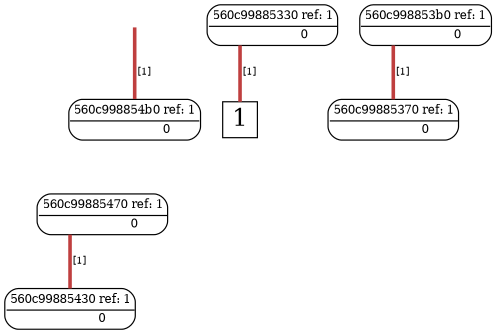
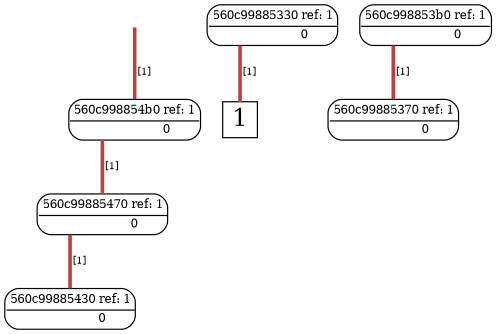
none -> (102, 167)
